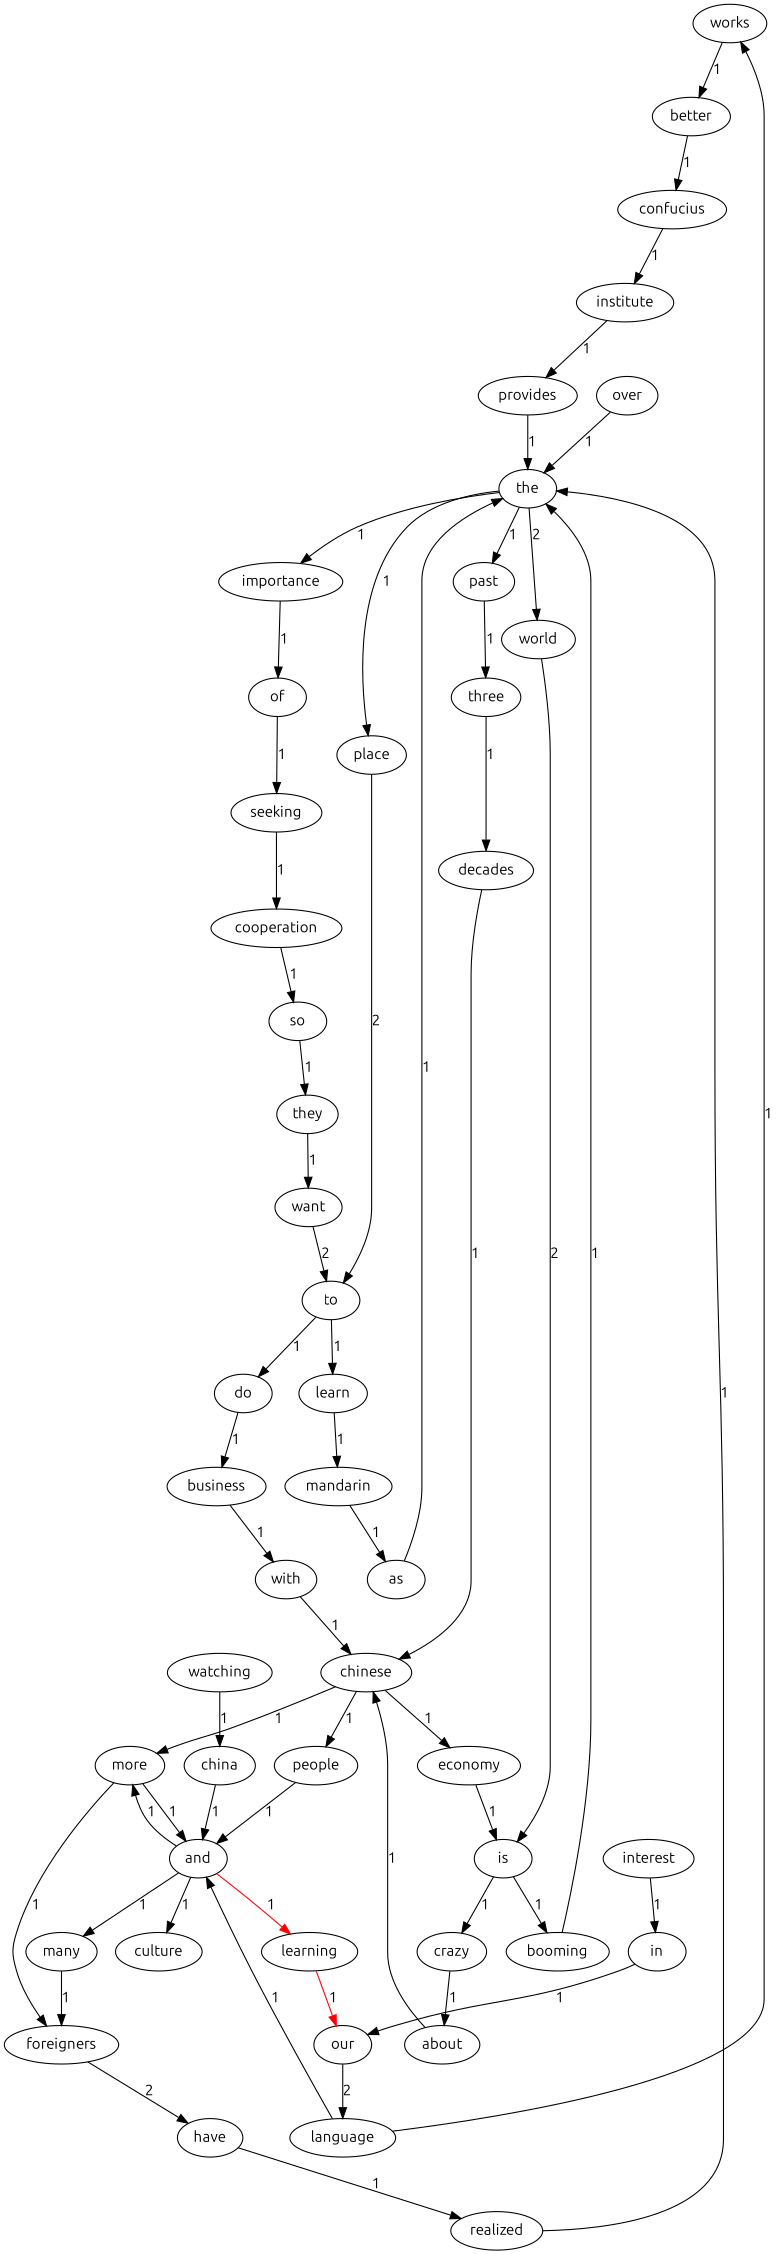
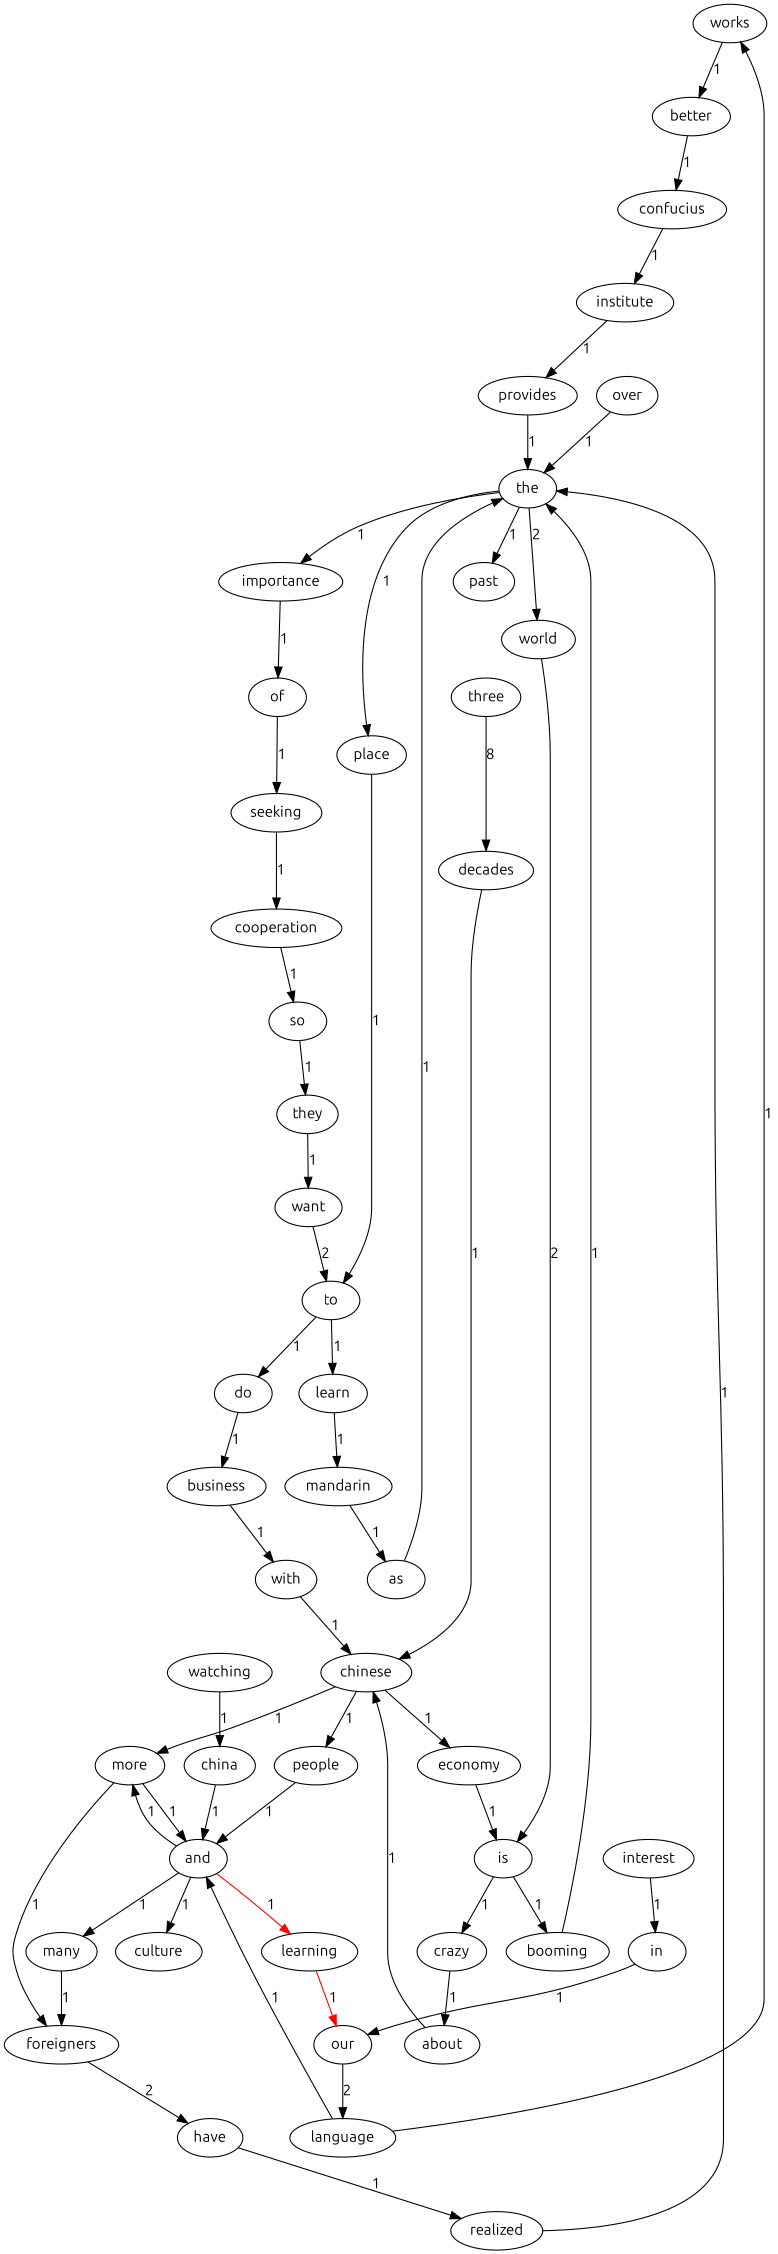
(485, 634) -> none
(491, 755) -> (491, 755)
(376, 1021) -> (376, 1021)
